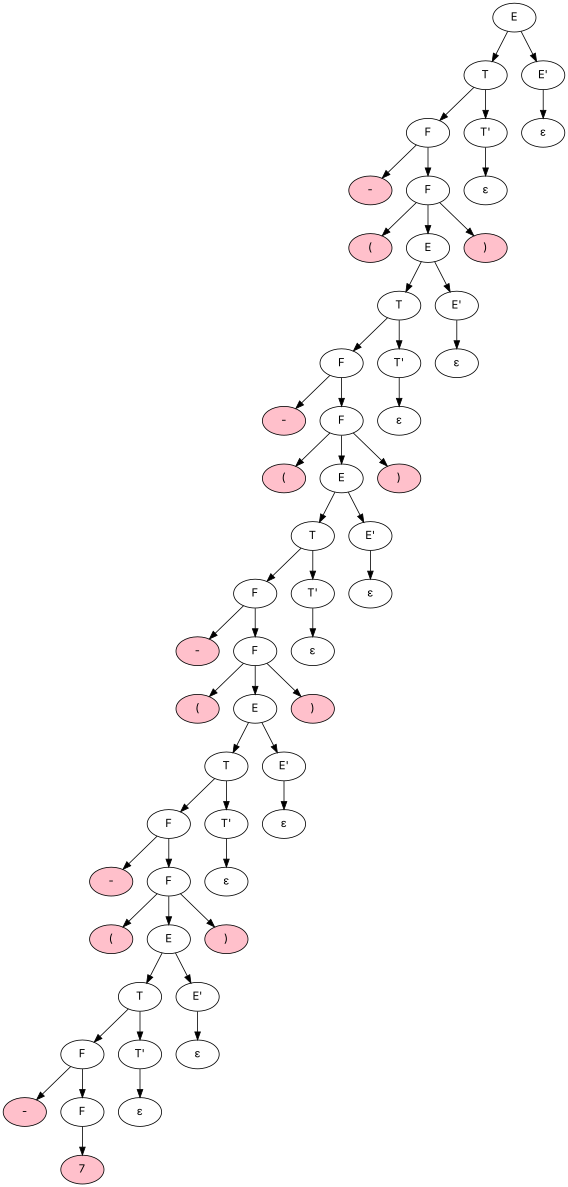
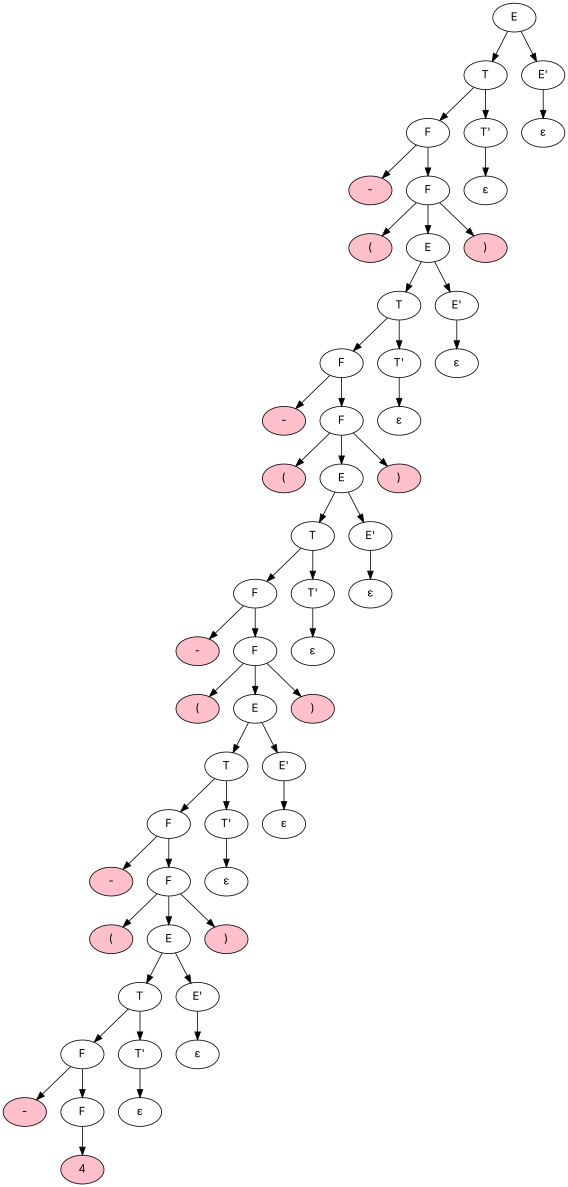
(82, 1170) -> (82, 1170)
